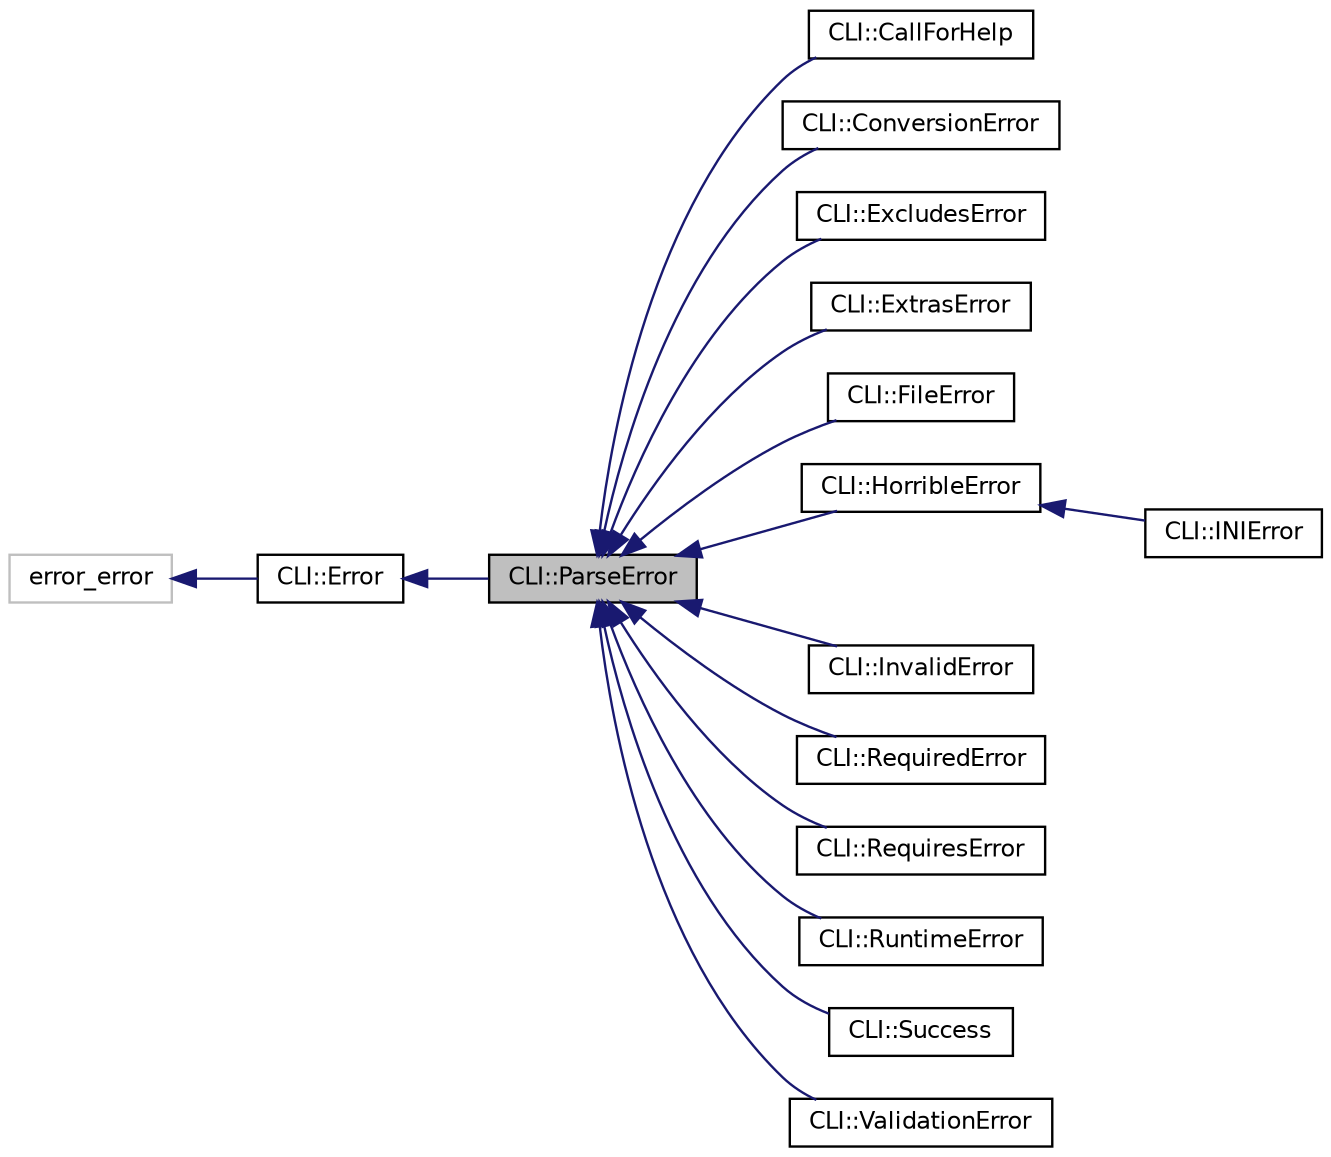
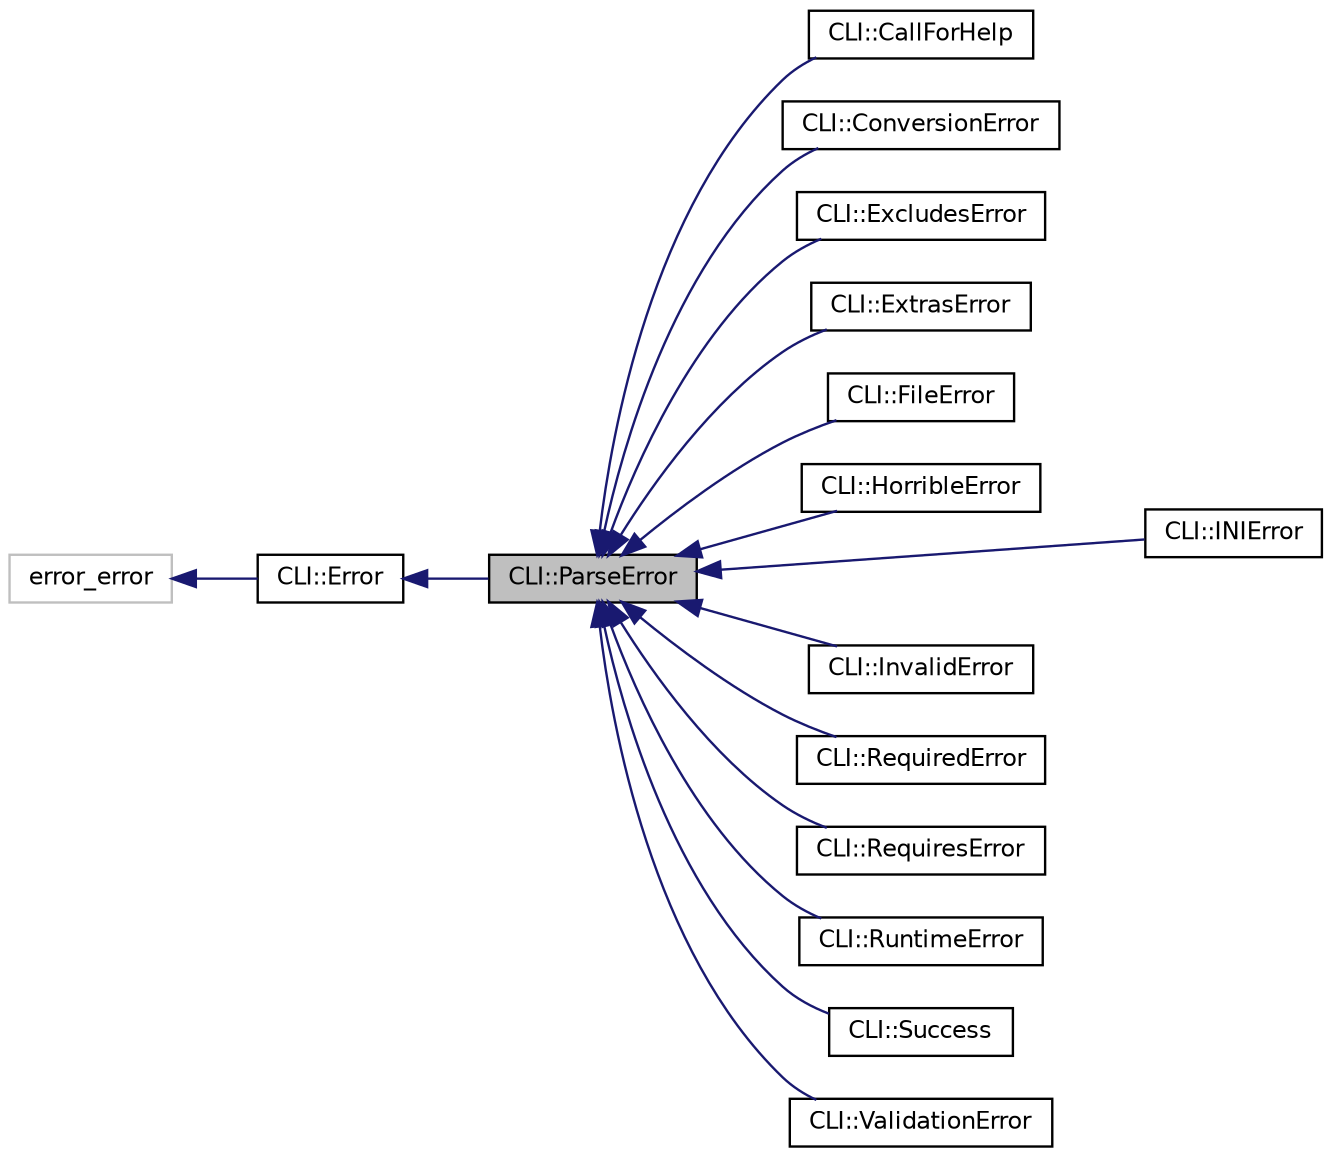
(1105, 515) -> (933, 555)
